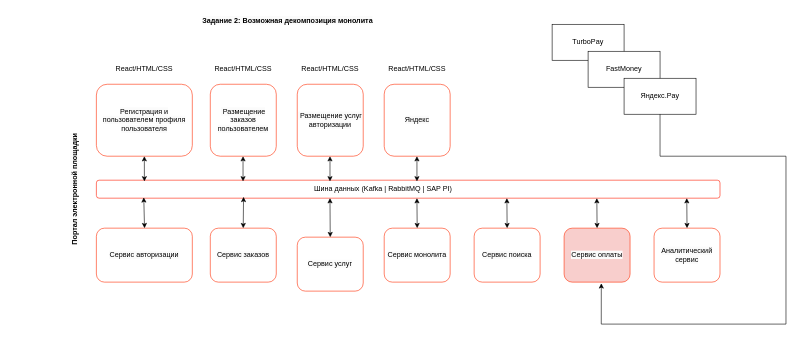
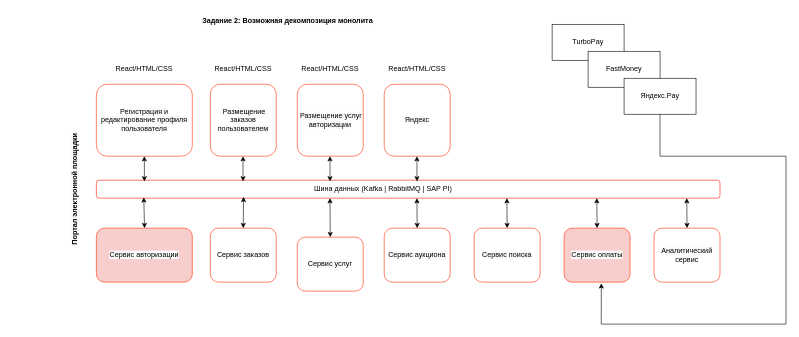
(144, 120) -> (144, 120)
(144, 255) -> (144, 255)
(417, 255) -> (417, 255)
